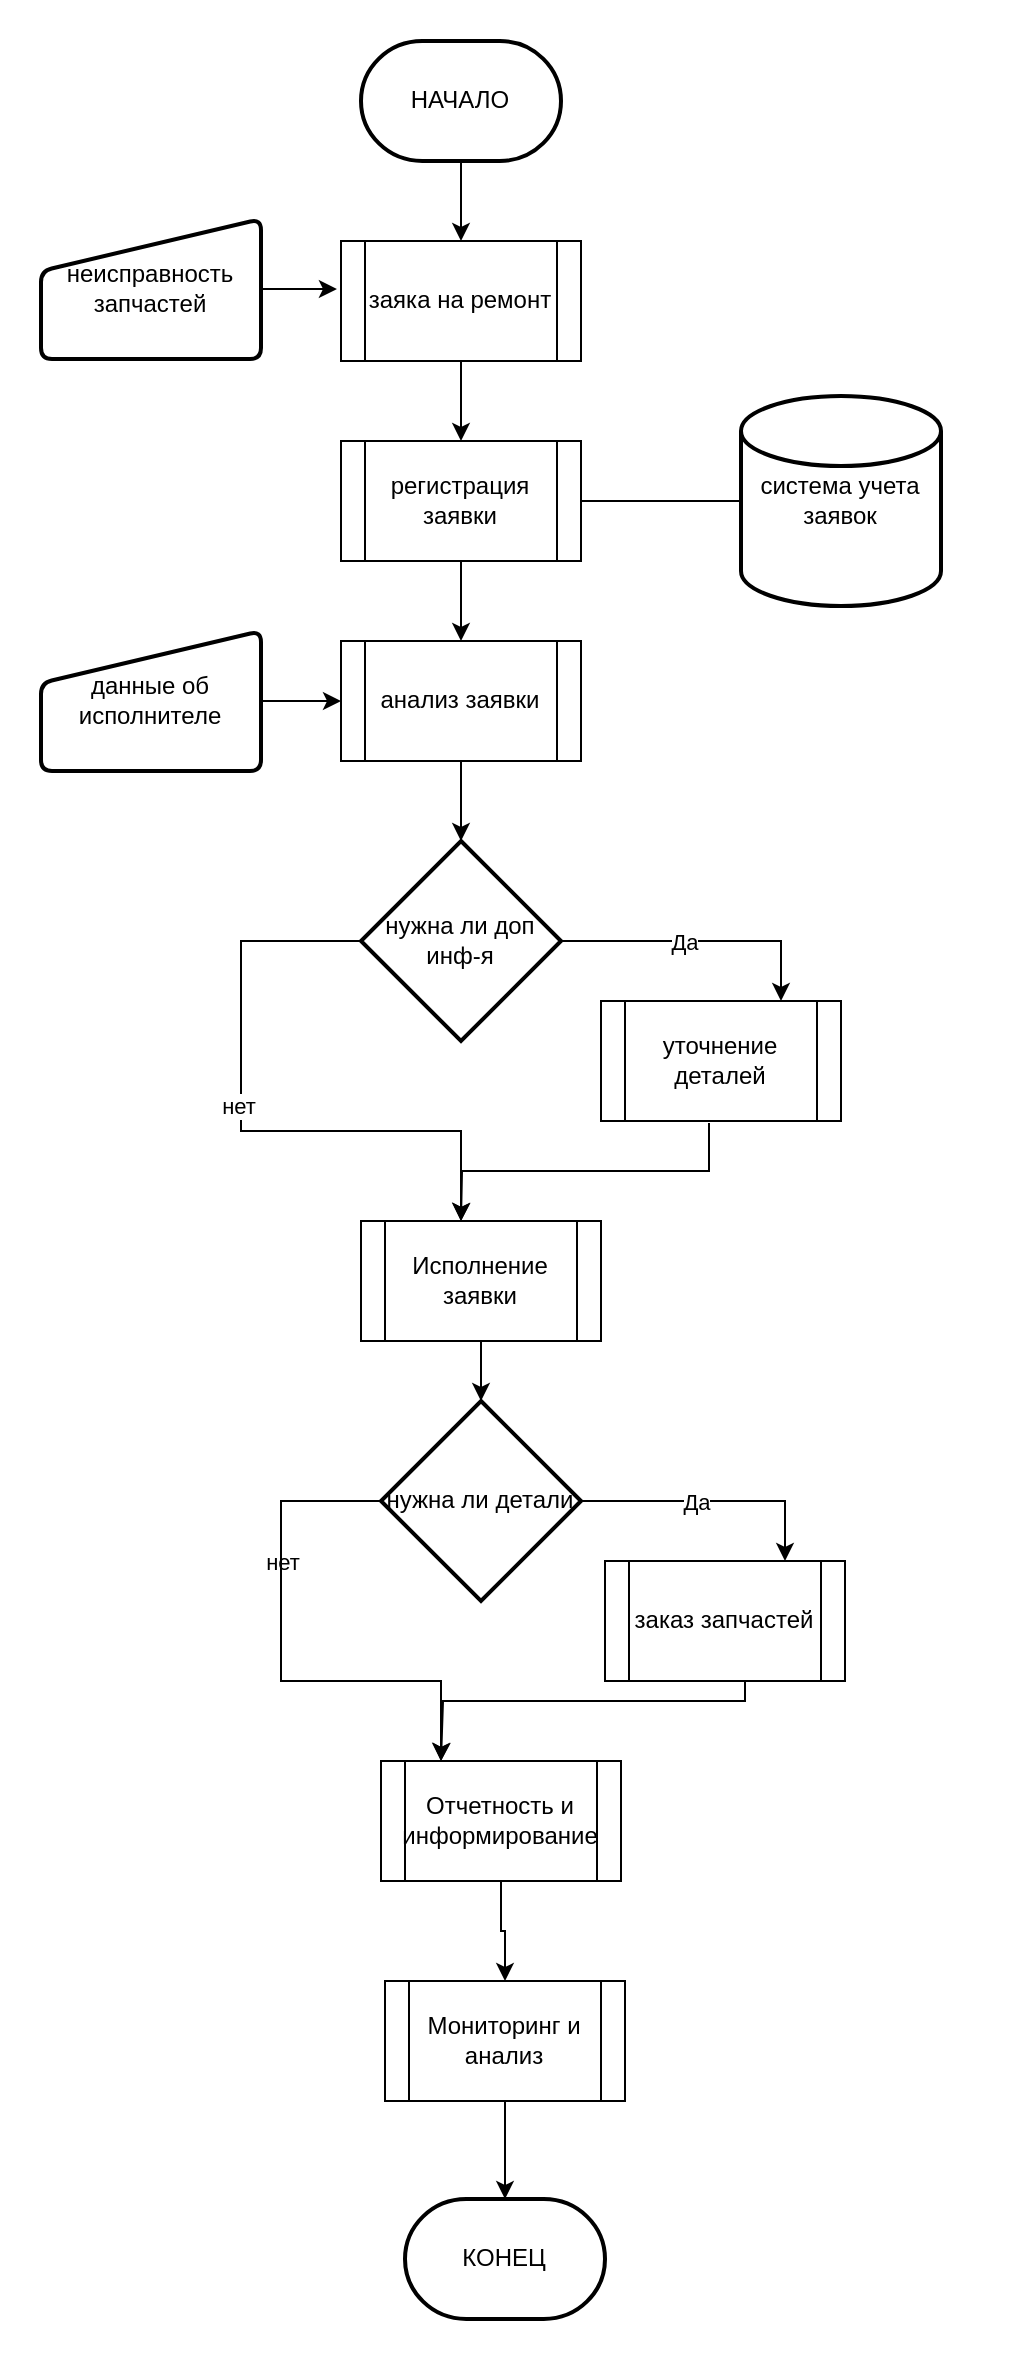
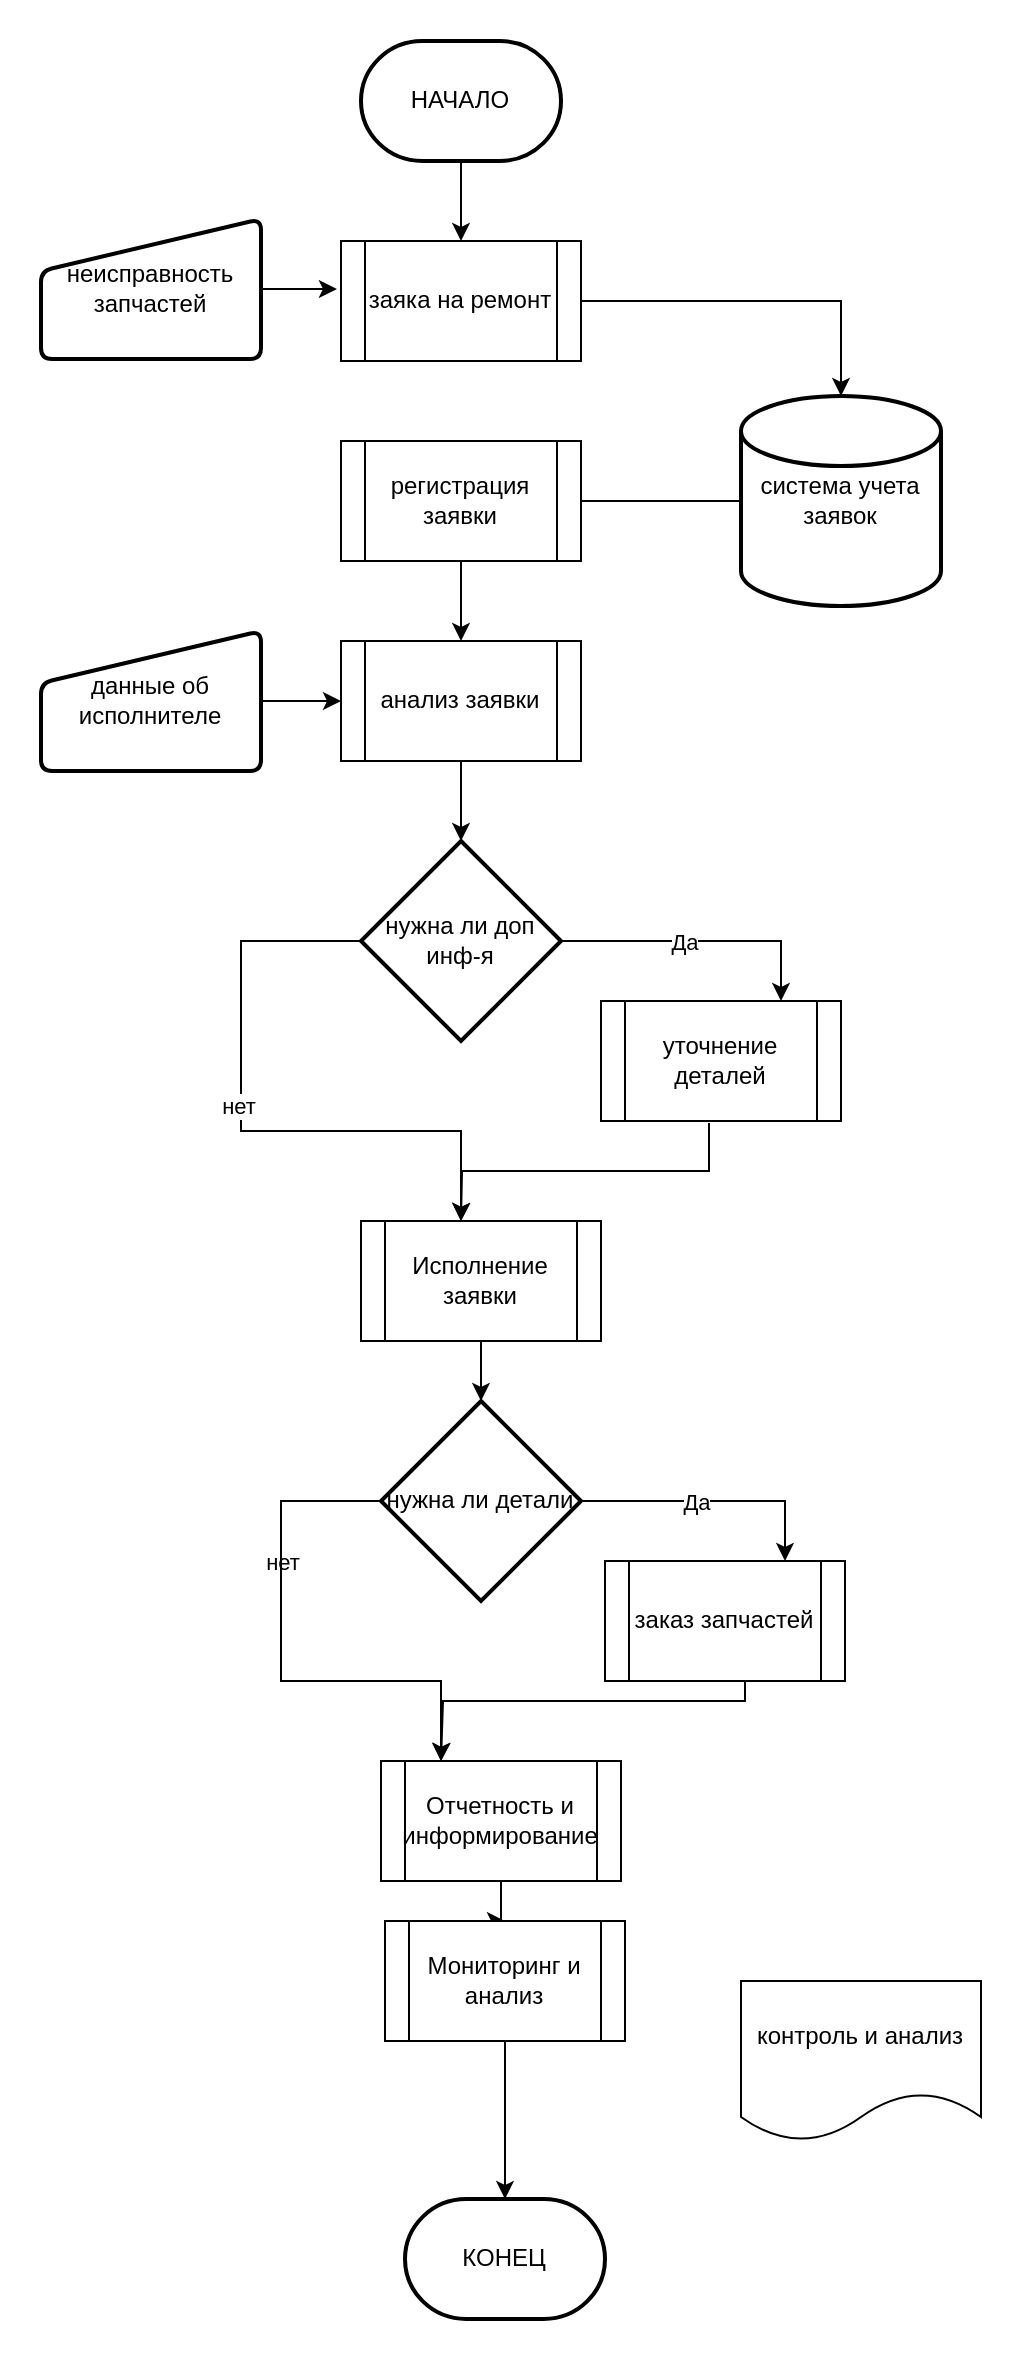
(461, 394) -> (752, 301)
(505, 2041) -> (505, 1981)
none -> (861, 2061)
